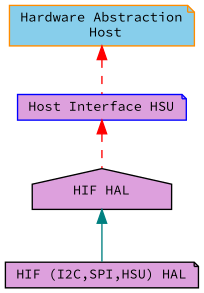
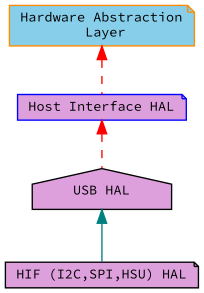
(102, 26) -> (102, 26)
(102, 107) -> (102, 107)
(102, 191) -> (102, 191)
